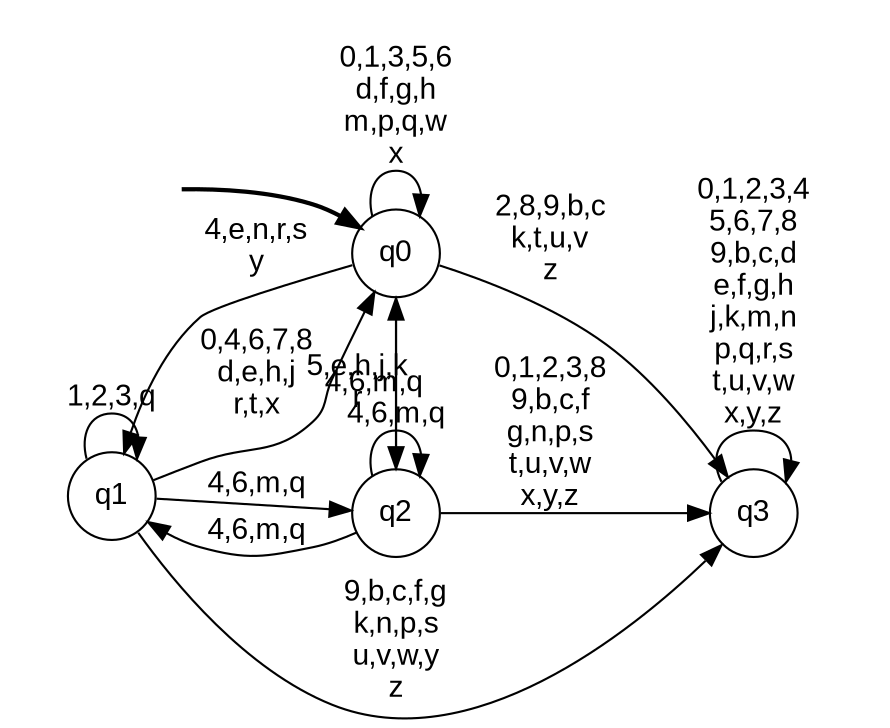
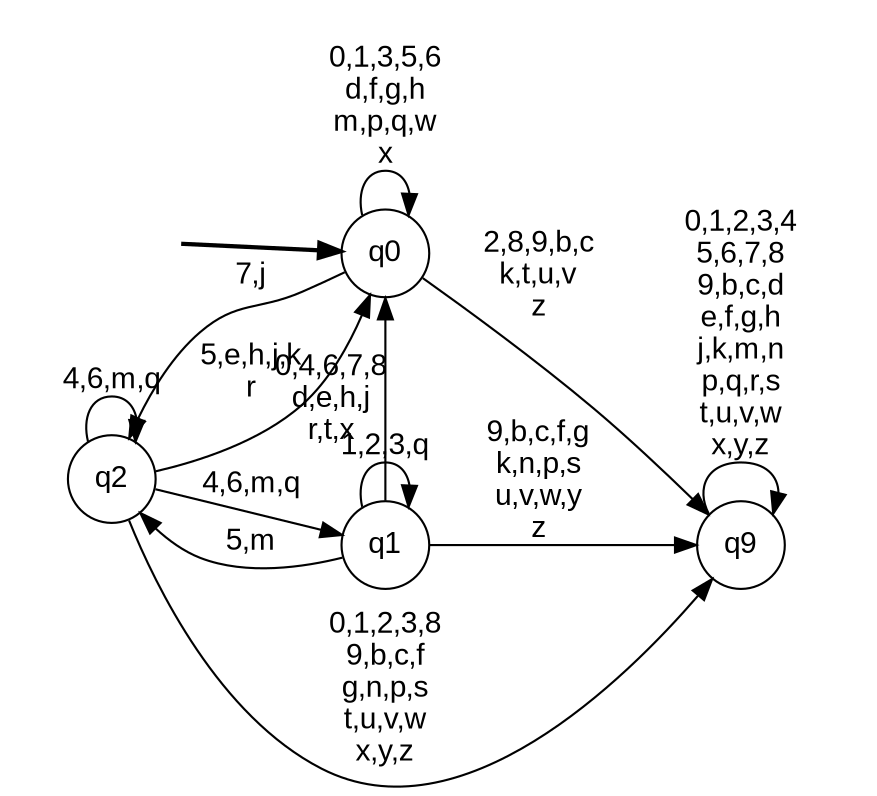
(239, 301) -> none
(374, 383) -> (251, 276)
(257, 484) -> (251, 542)
(754, 513) -> (741, 545)
